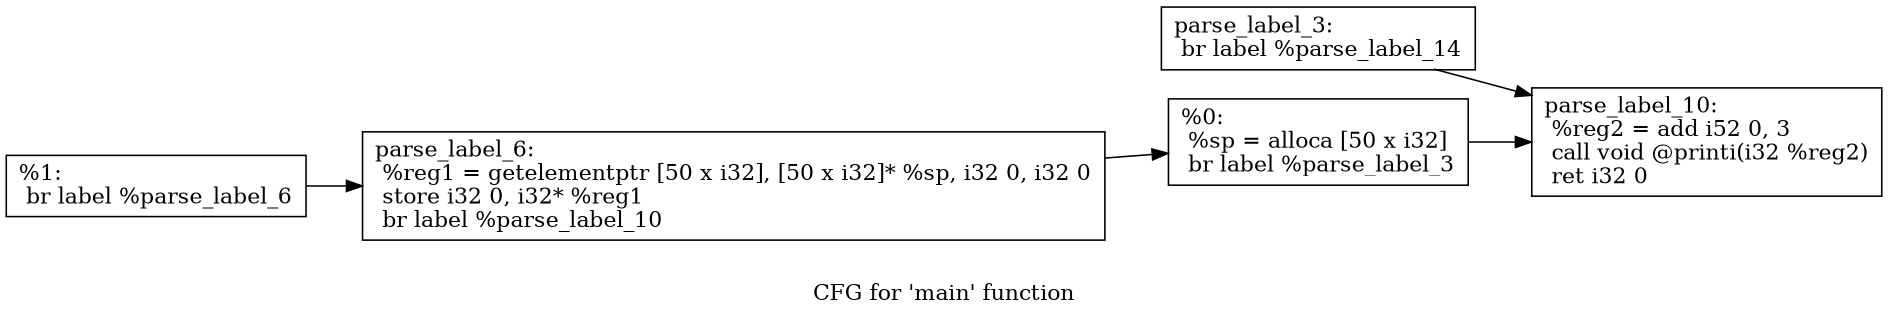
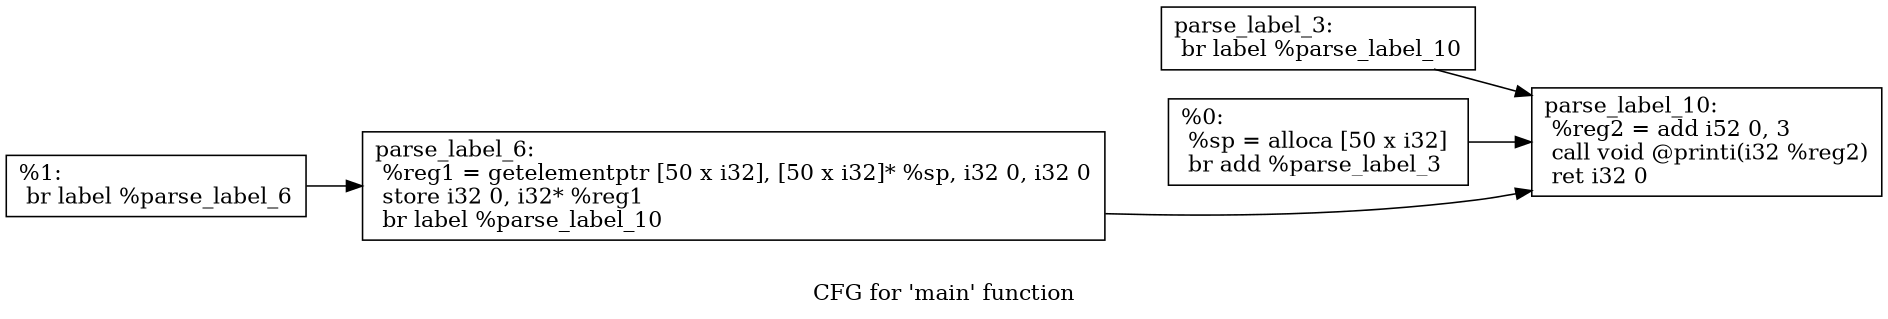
(1318, 49) -> (1318, 49)
(1129, 156) -> (1311, 213)
(1318, 165) -> (1311, 165)
